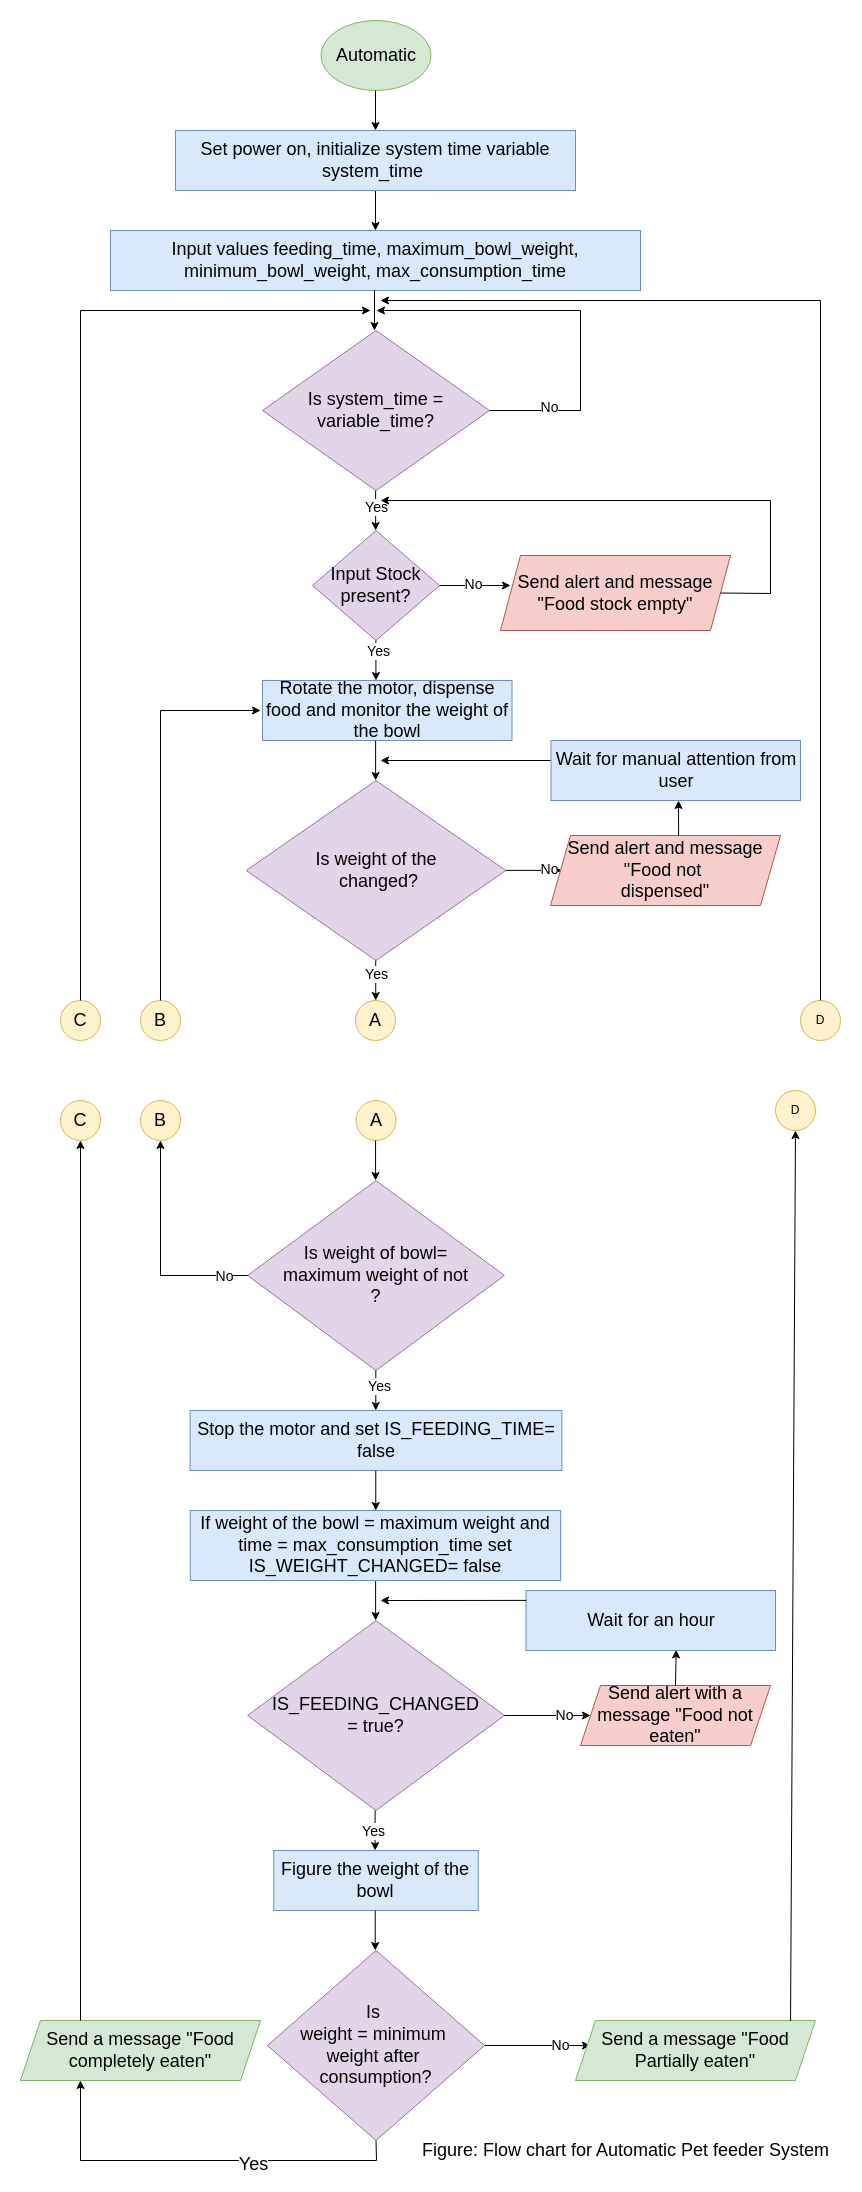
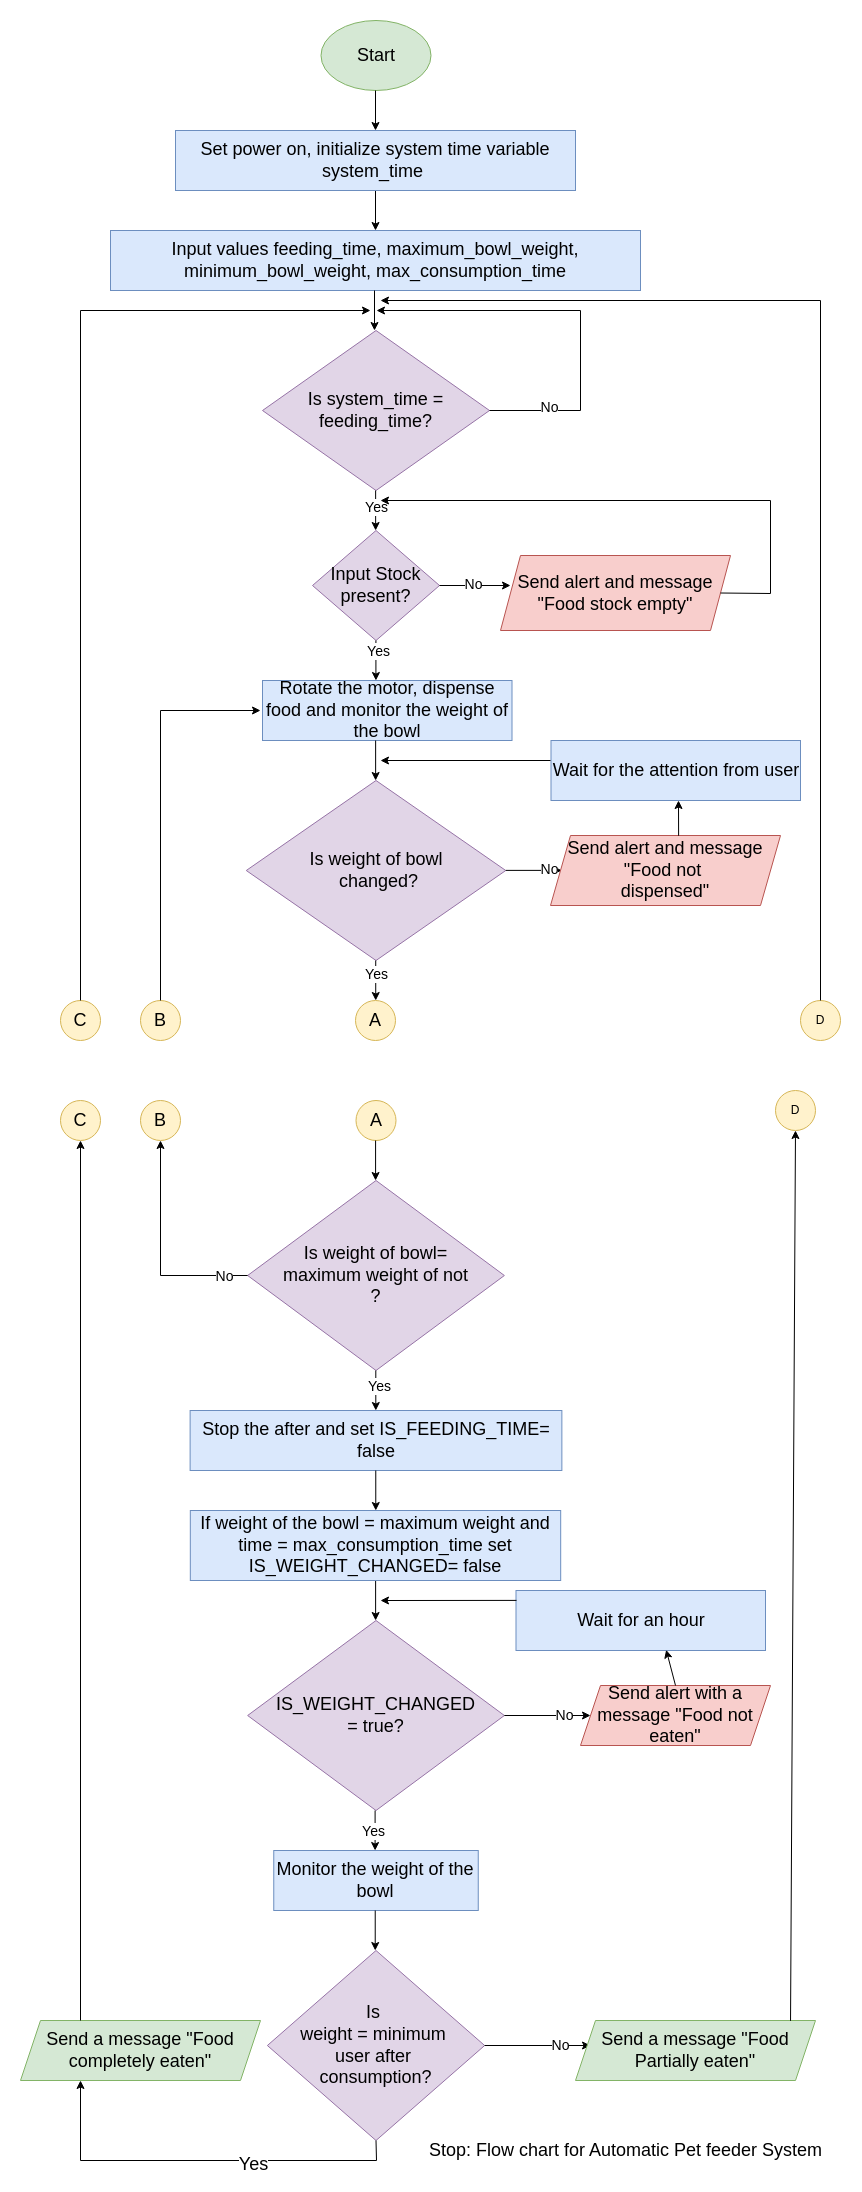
(377, 56) -> (377, 56)
(376, 411) -> (376, 411)
(677, 771) -> (677, 771)
(377, 871) -> (377, 871)
(377, 1441) -> (377, 1441)
(651, 1621) -> (641, 1621)
(376, 1716) -> (376, 1716)
(376, 1881) -> (376, 1881)
(376, 2046) -> (376, 2046)
(626, 2151) -> (626, 2151)
